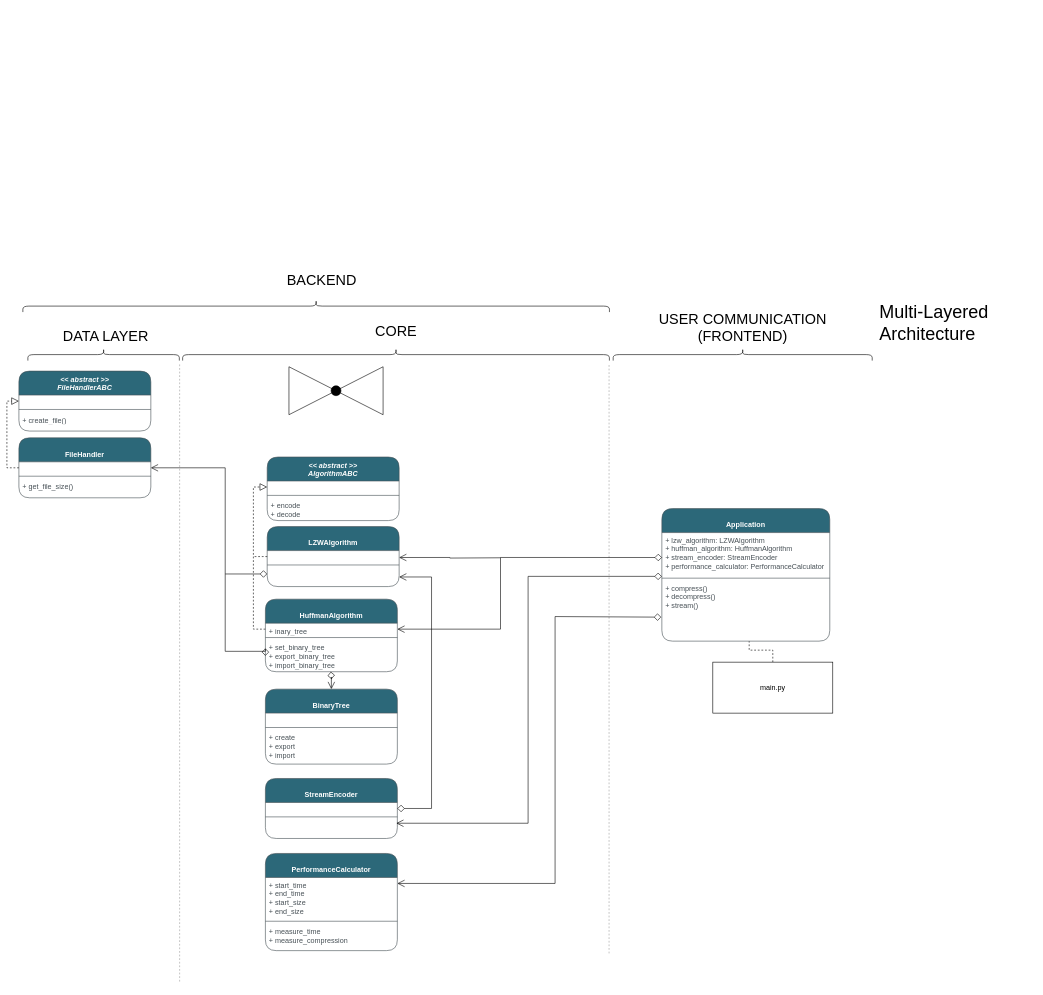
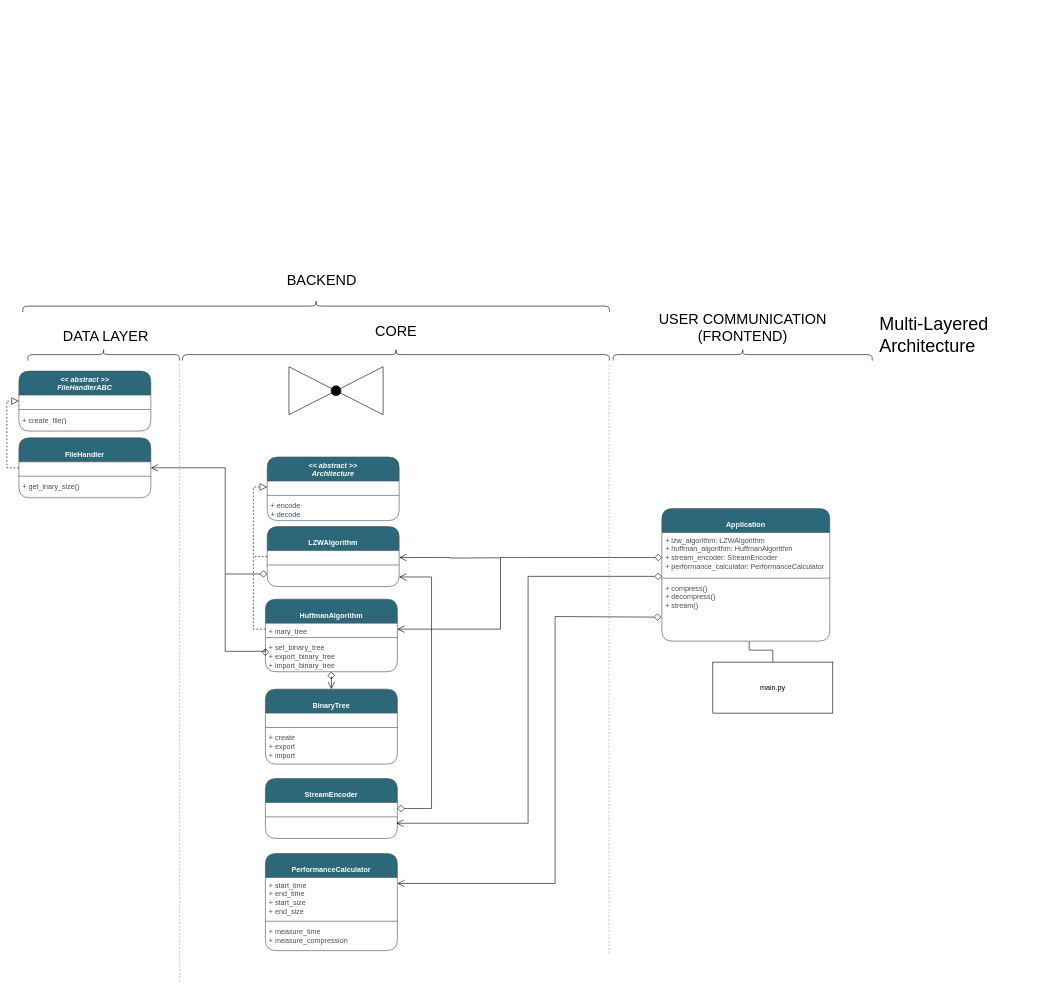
(955, 324) -> (955, 336)
(333, 470) -> (333, 470)
(53, 487) -> (56, 487)
(764, 650) -> (764, 650)
